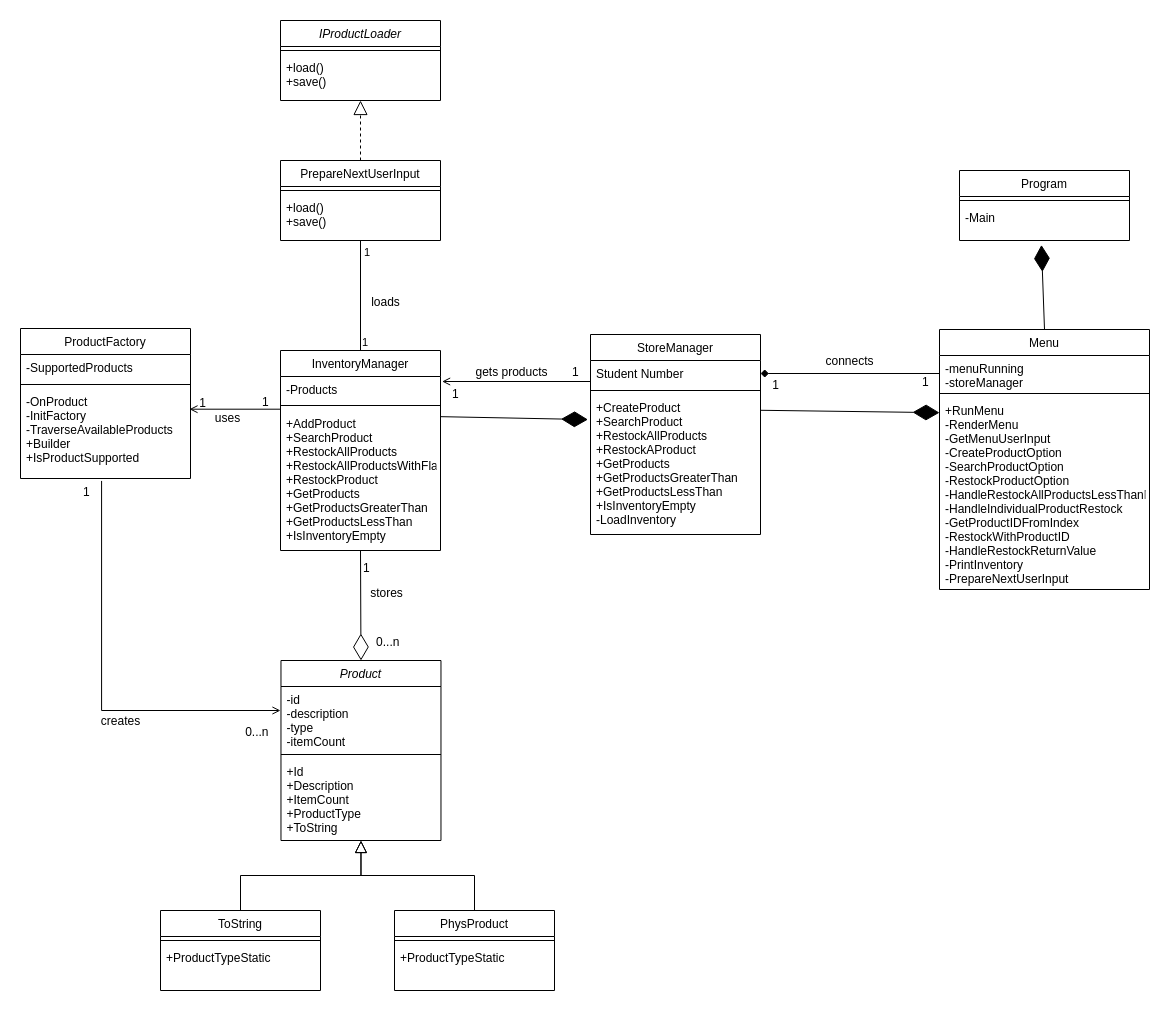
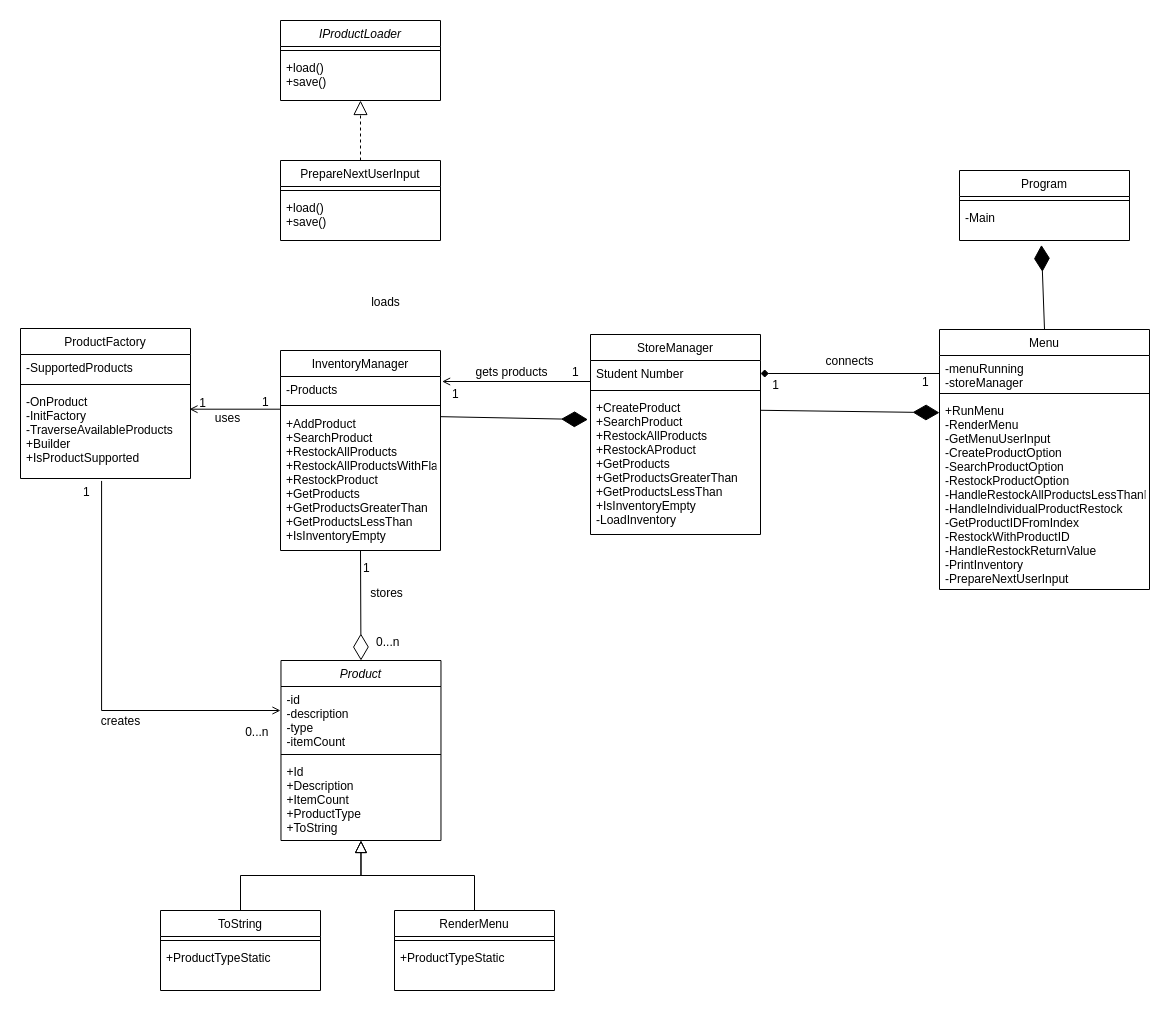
(361, 297) -> none
(474, 924) -> (474, 924)
